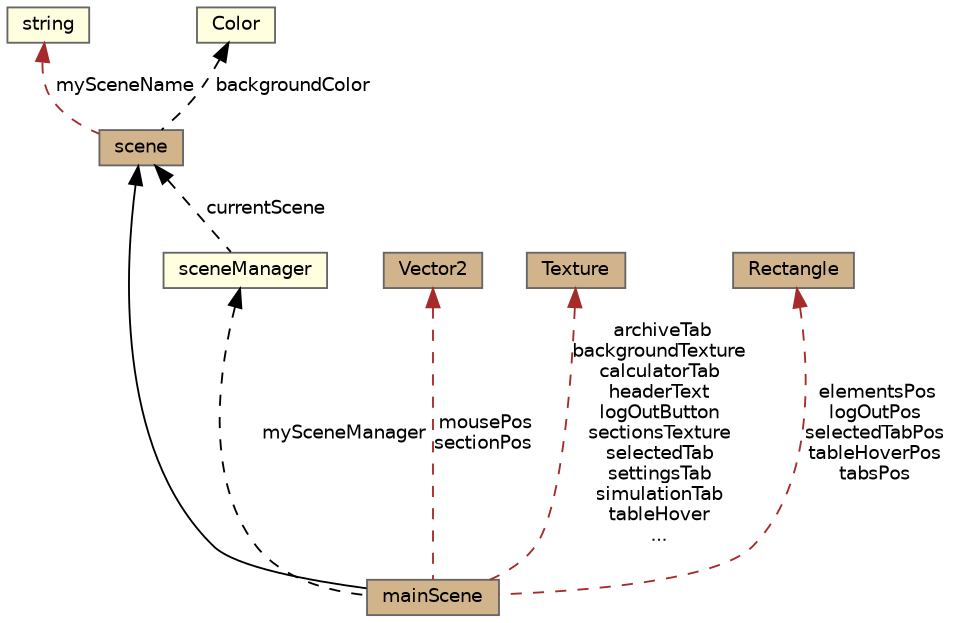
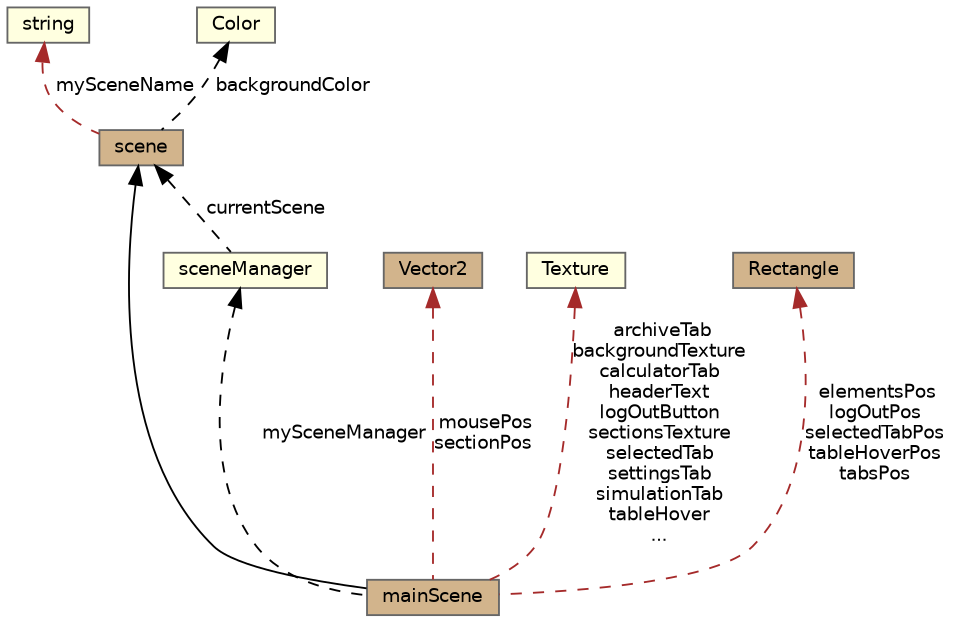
(576, 270) -> (576, 270)
